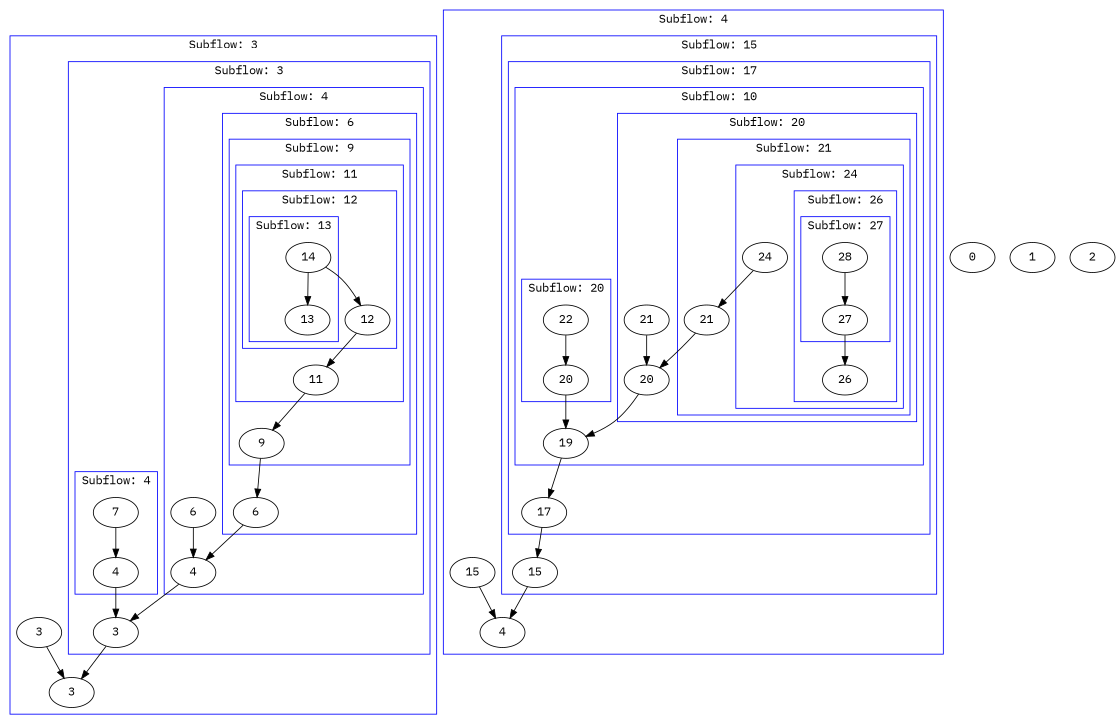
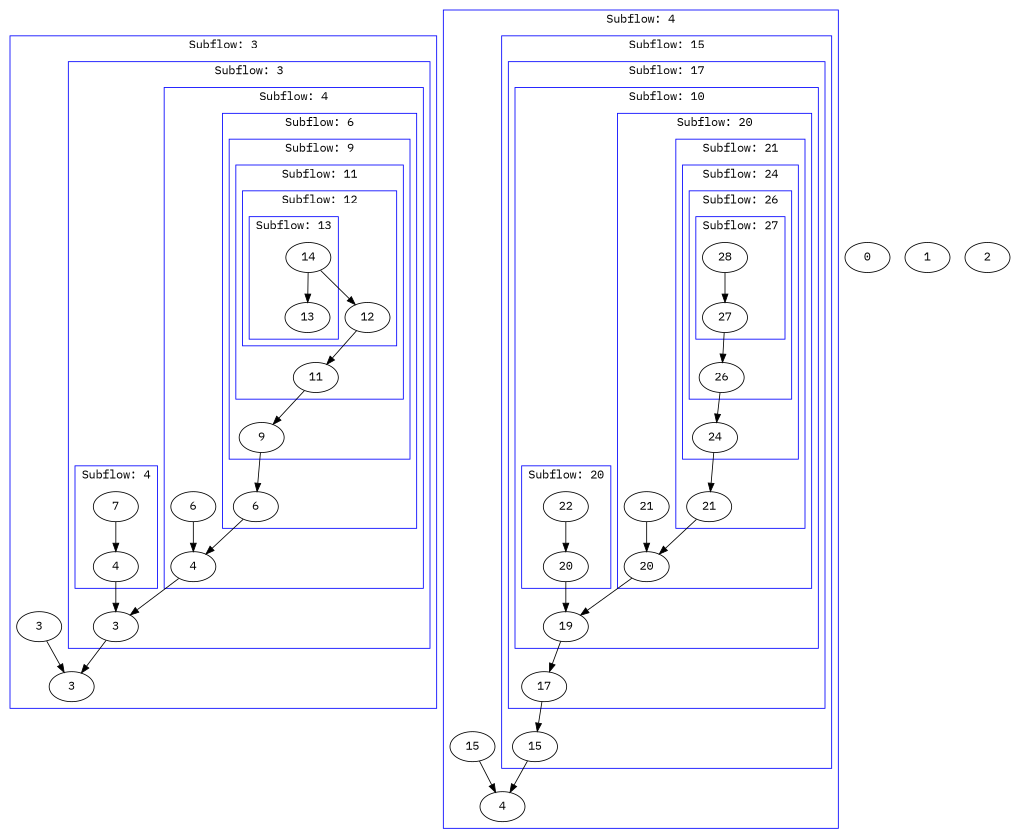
none -> (719, 404)
